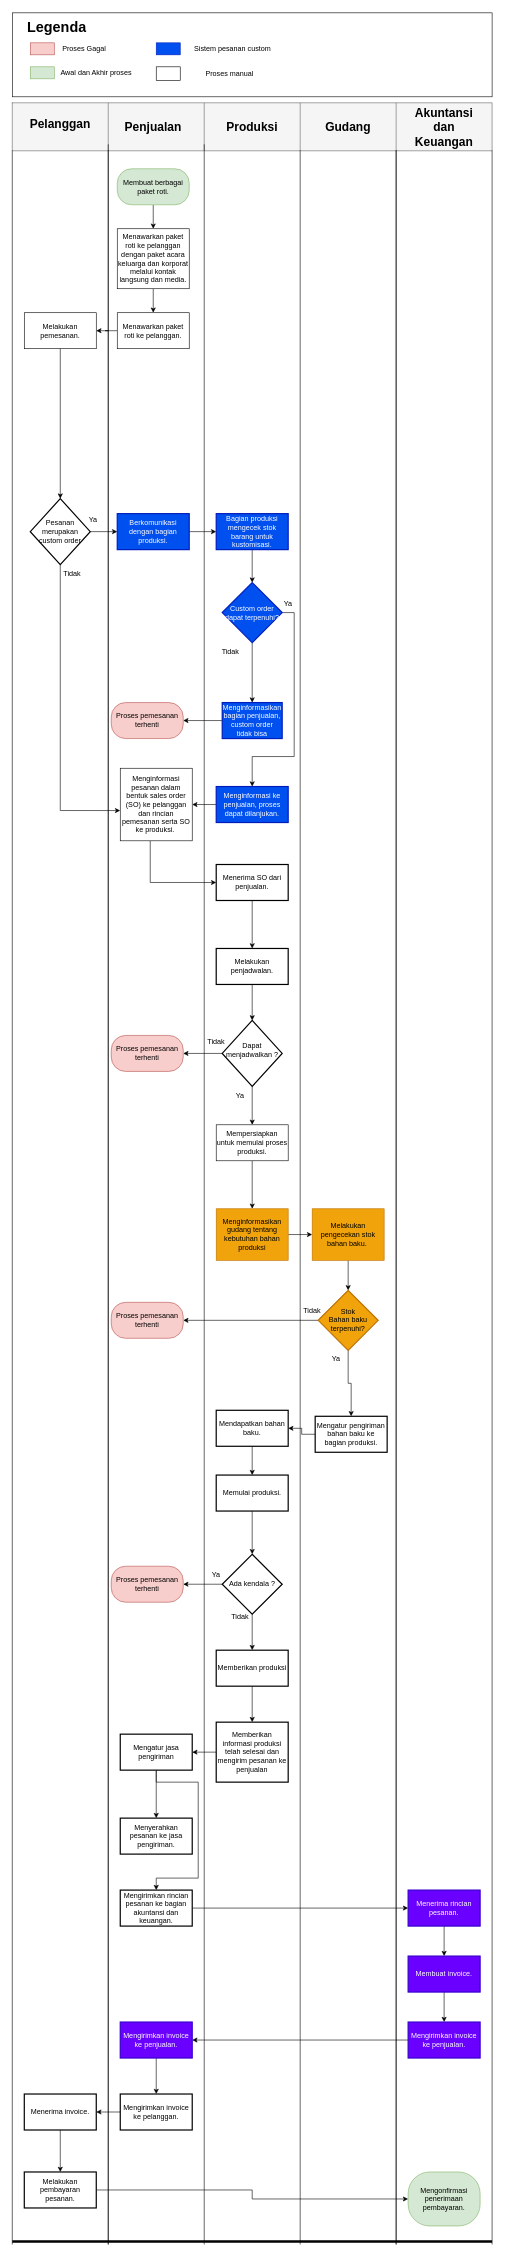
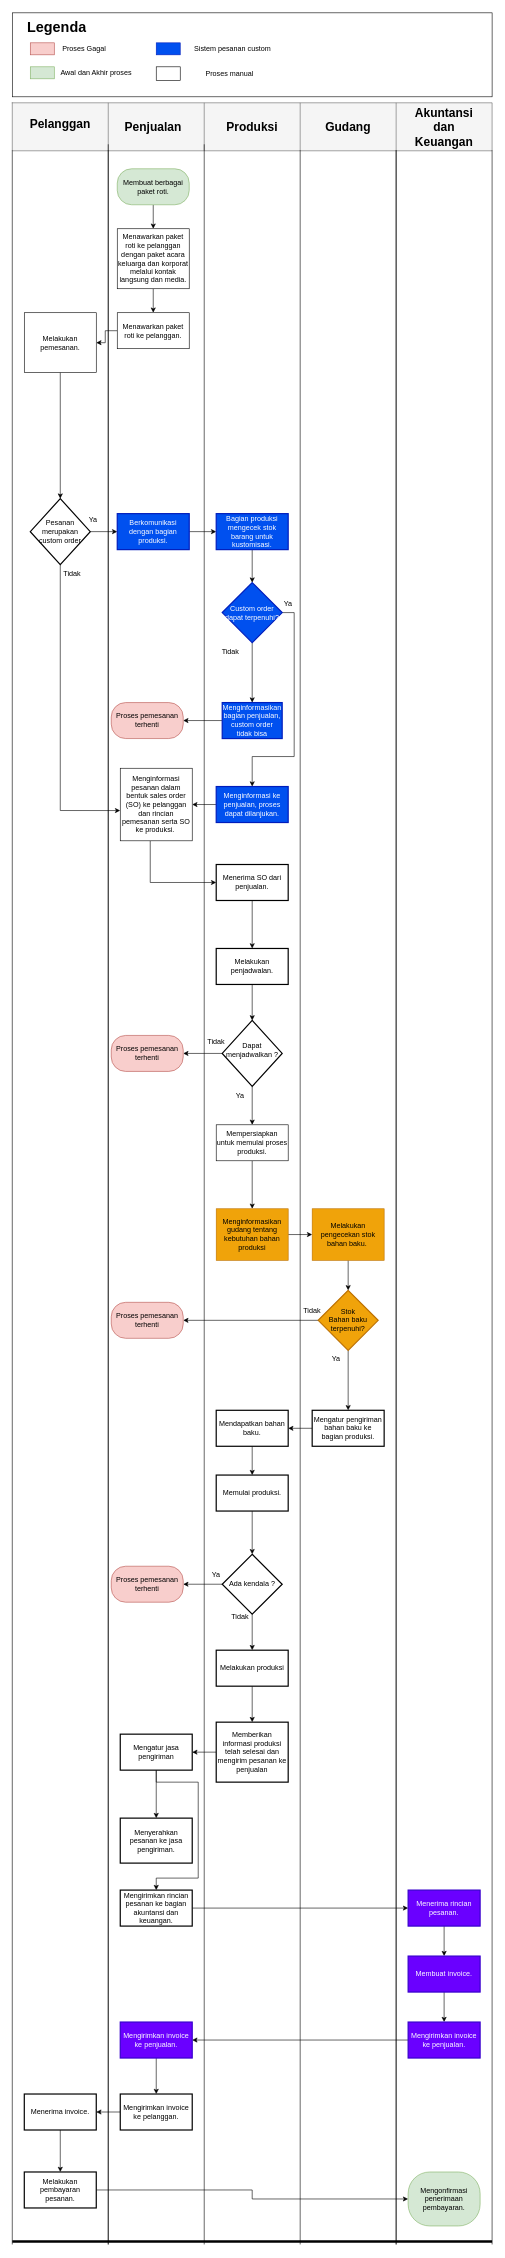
(60, 330) -> (60, 342)
(351, 1434) -> (348, 1428)
(252, 1668) -> (252, 1668)
(156, 1836) -> (156, 1841)
